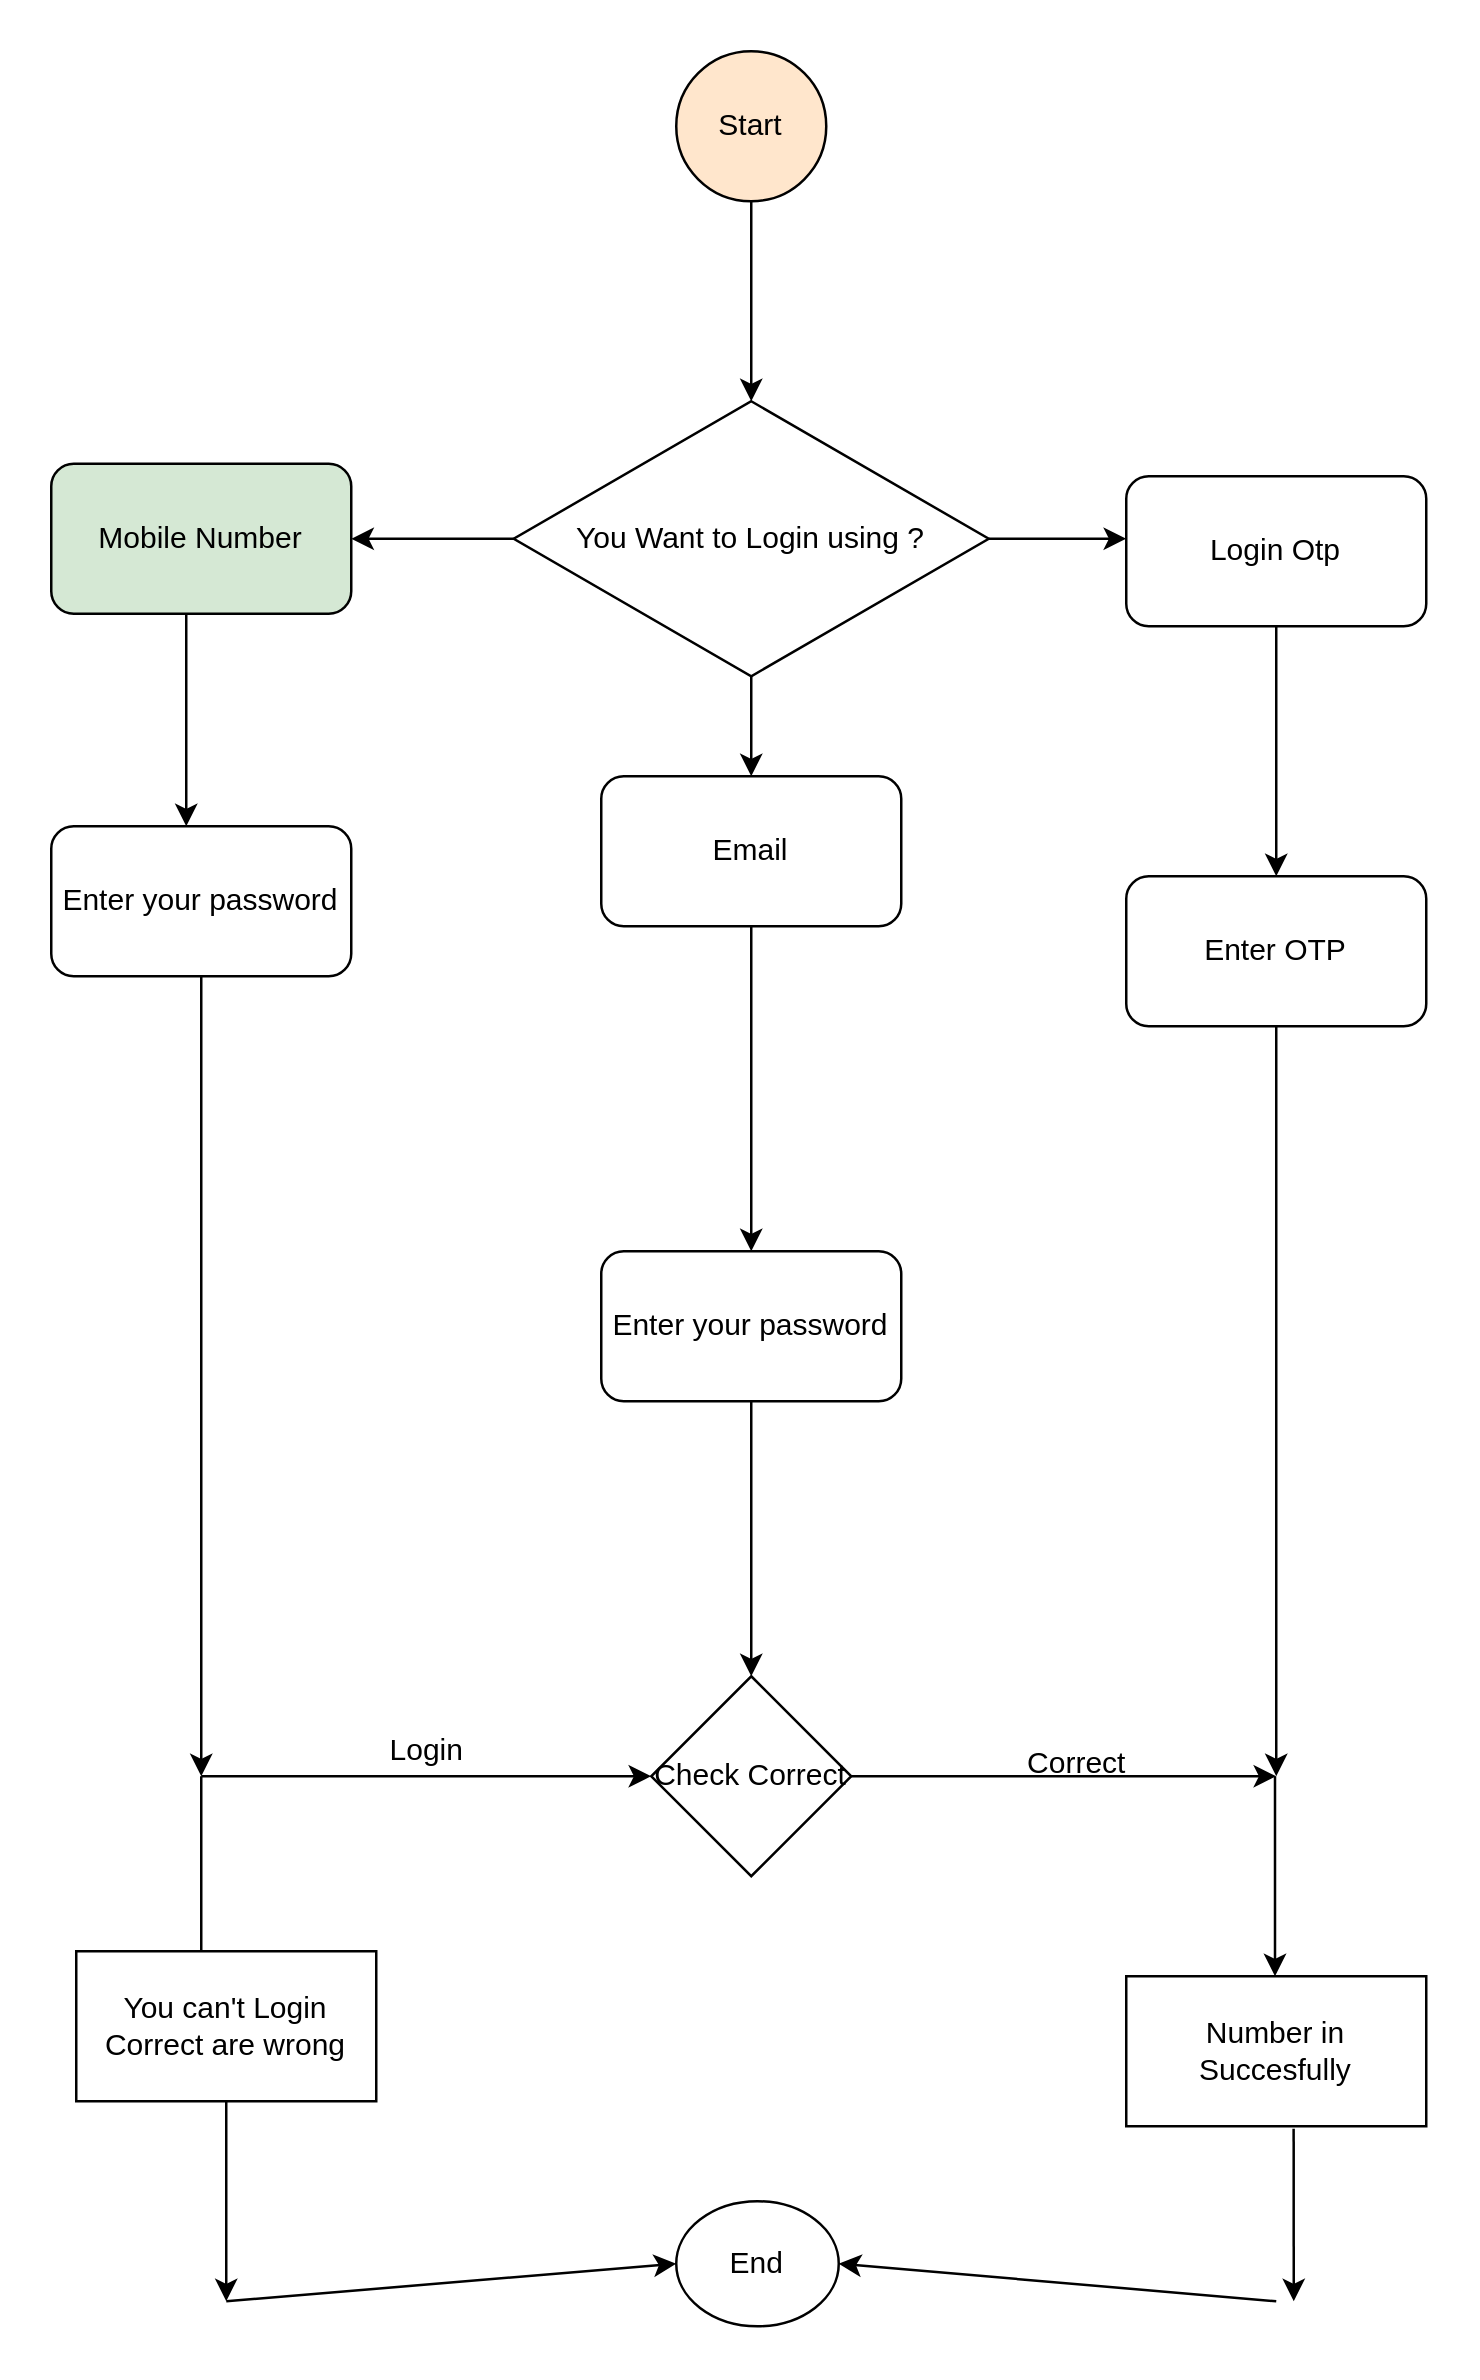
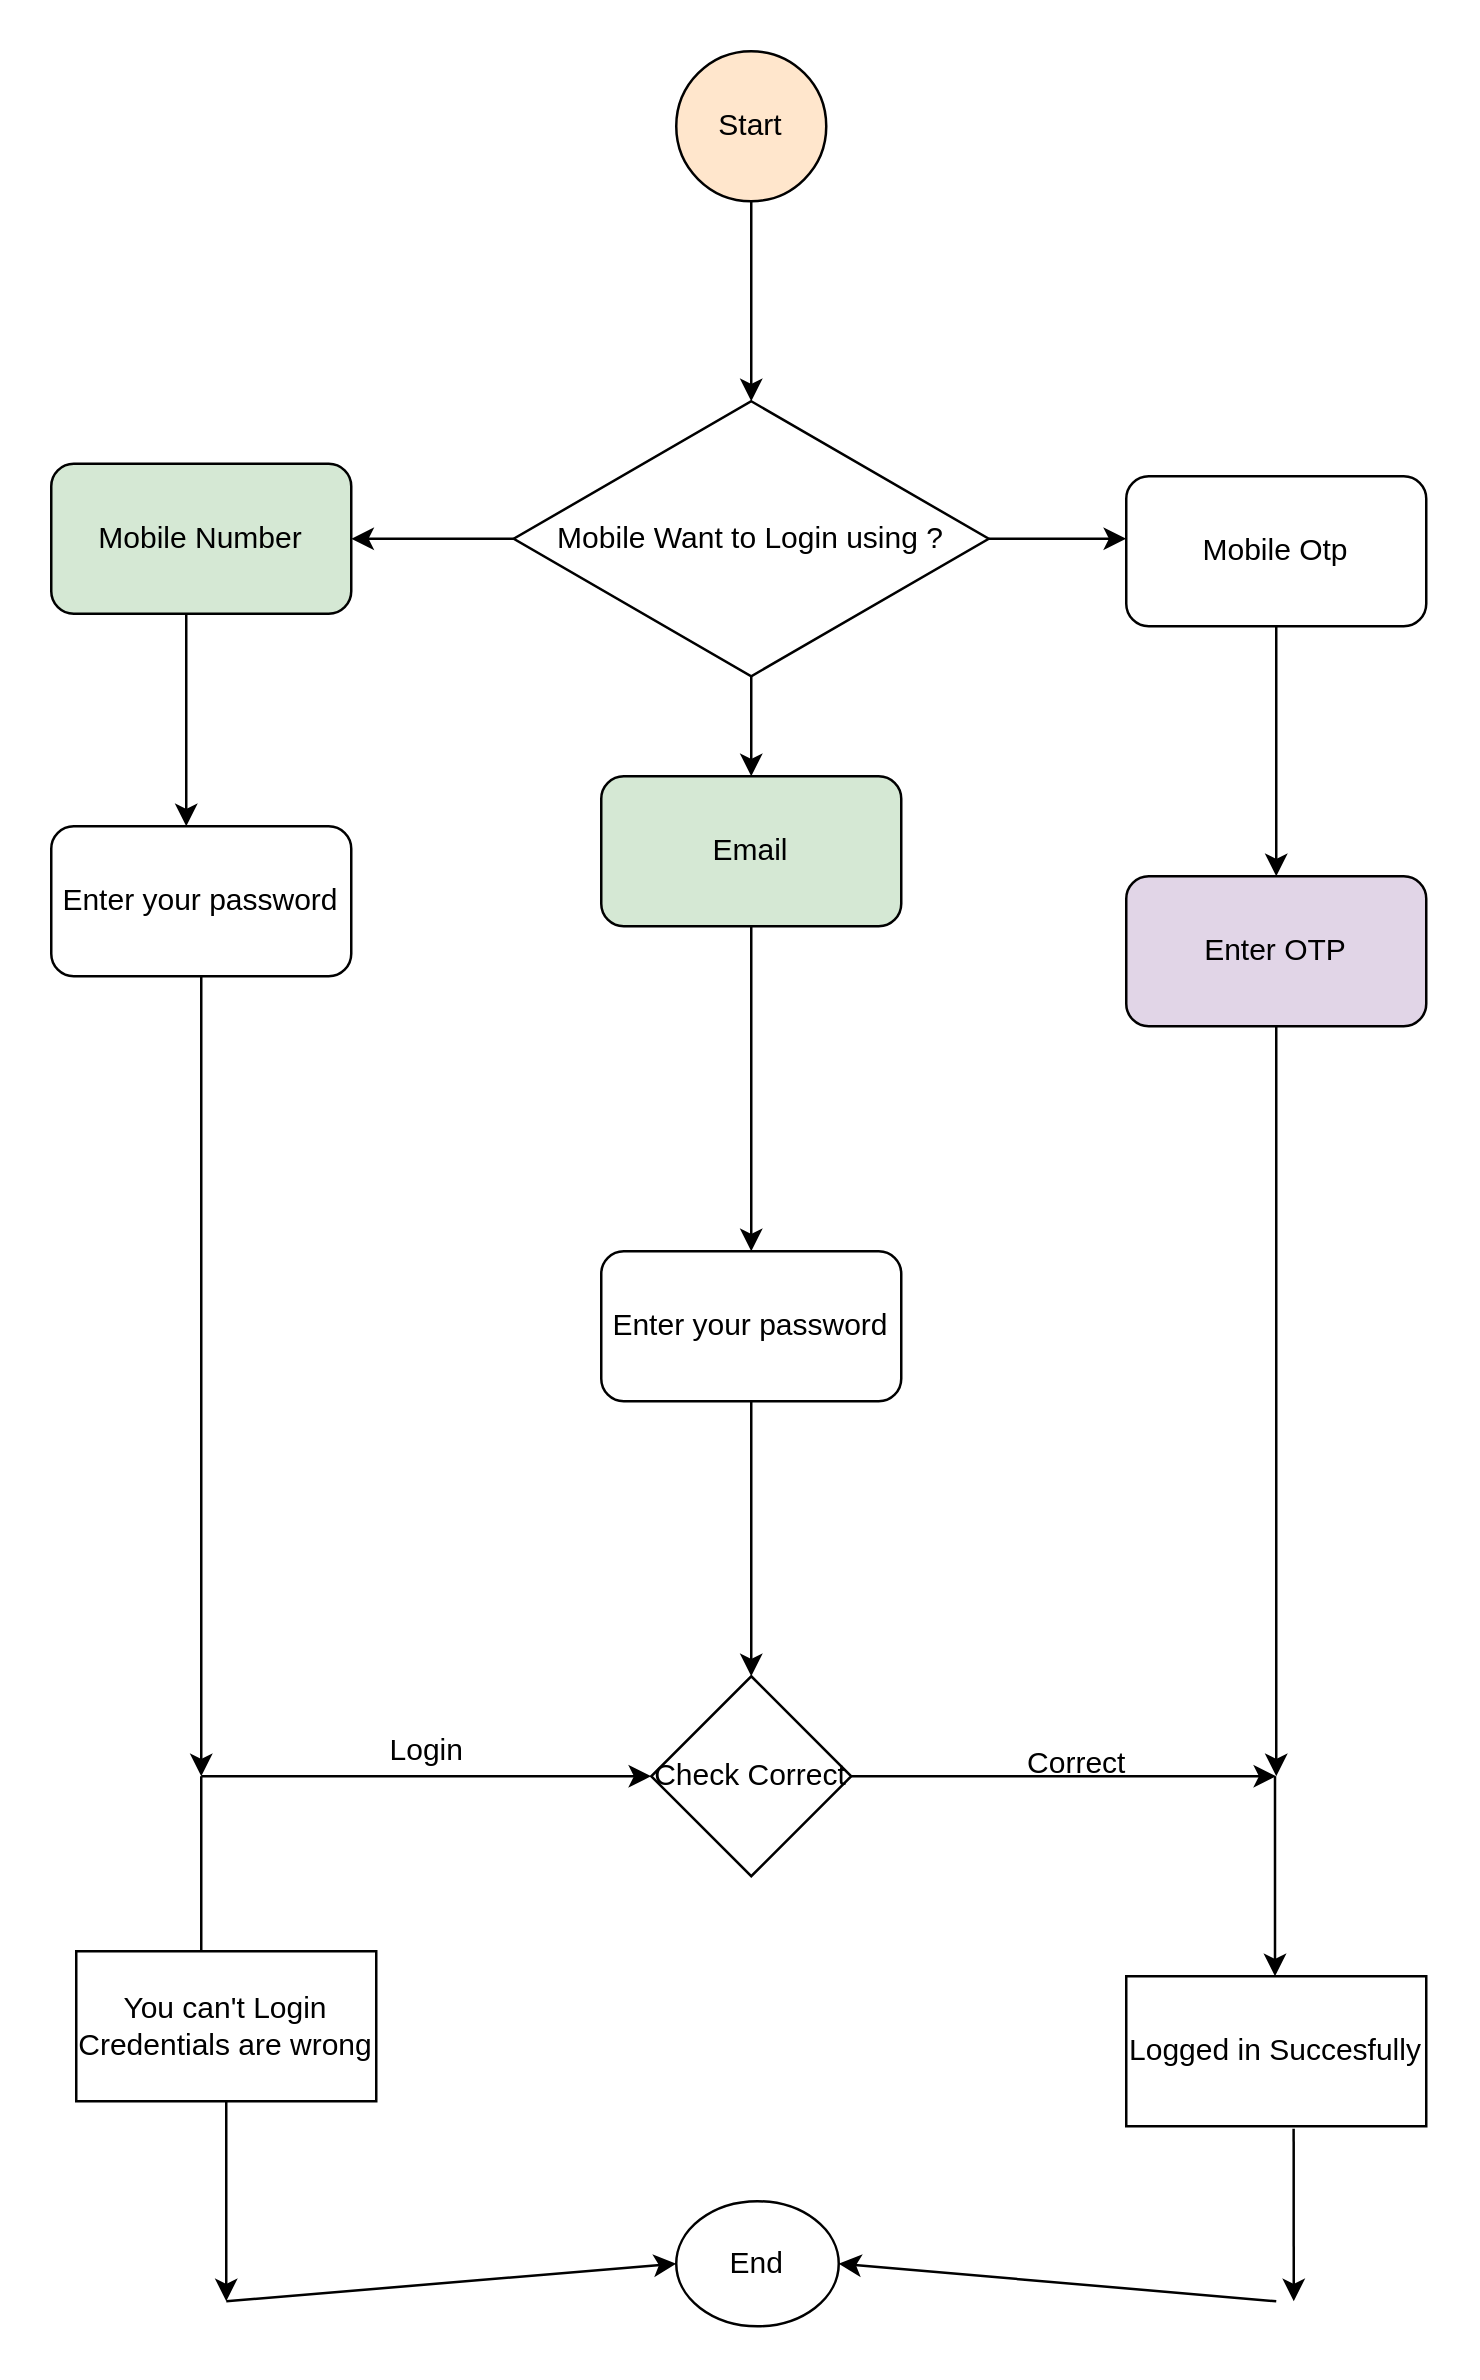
(751, 539) -> (751, 539)
(1276, 551) -> (1276, 551)
(751, 851) -> (751, 851)
(1276, 951) -> (1276, 951)
(226, 2026) -> (226, 2026)
(1276, 2051) -> (1276, 2051)
